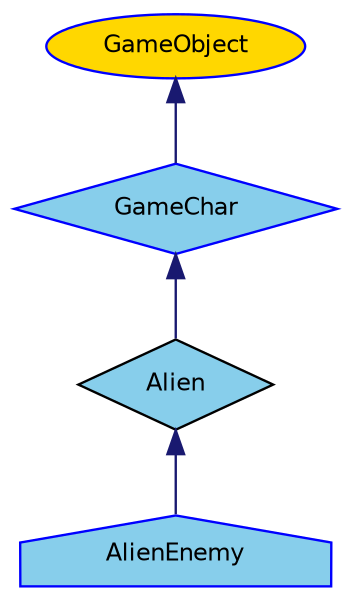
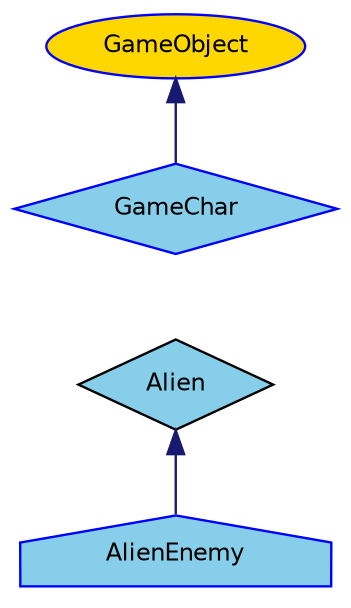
(176, 309) -> none
